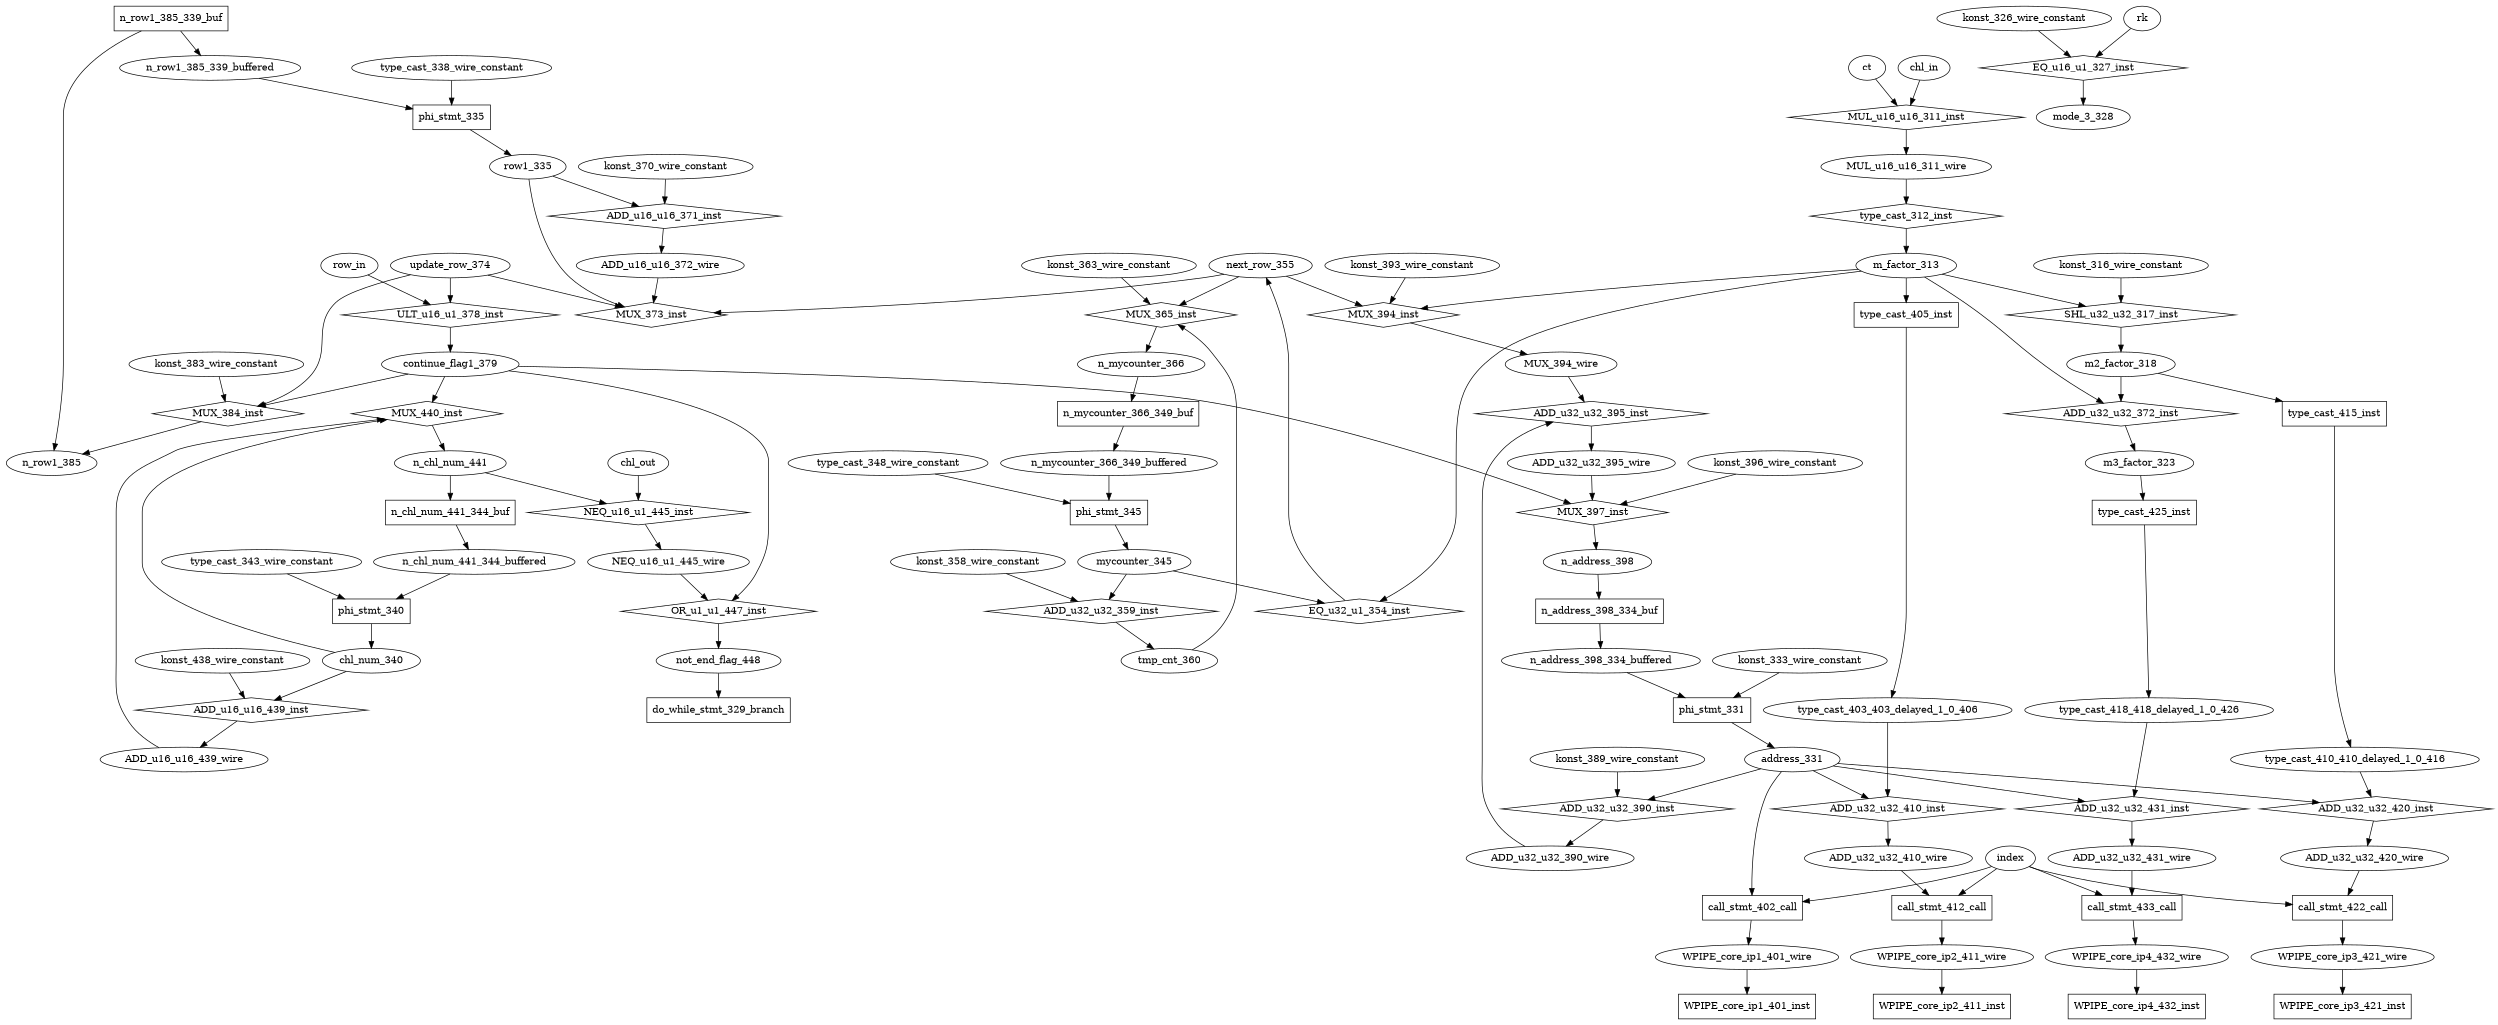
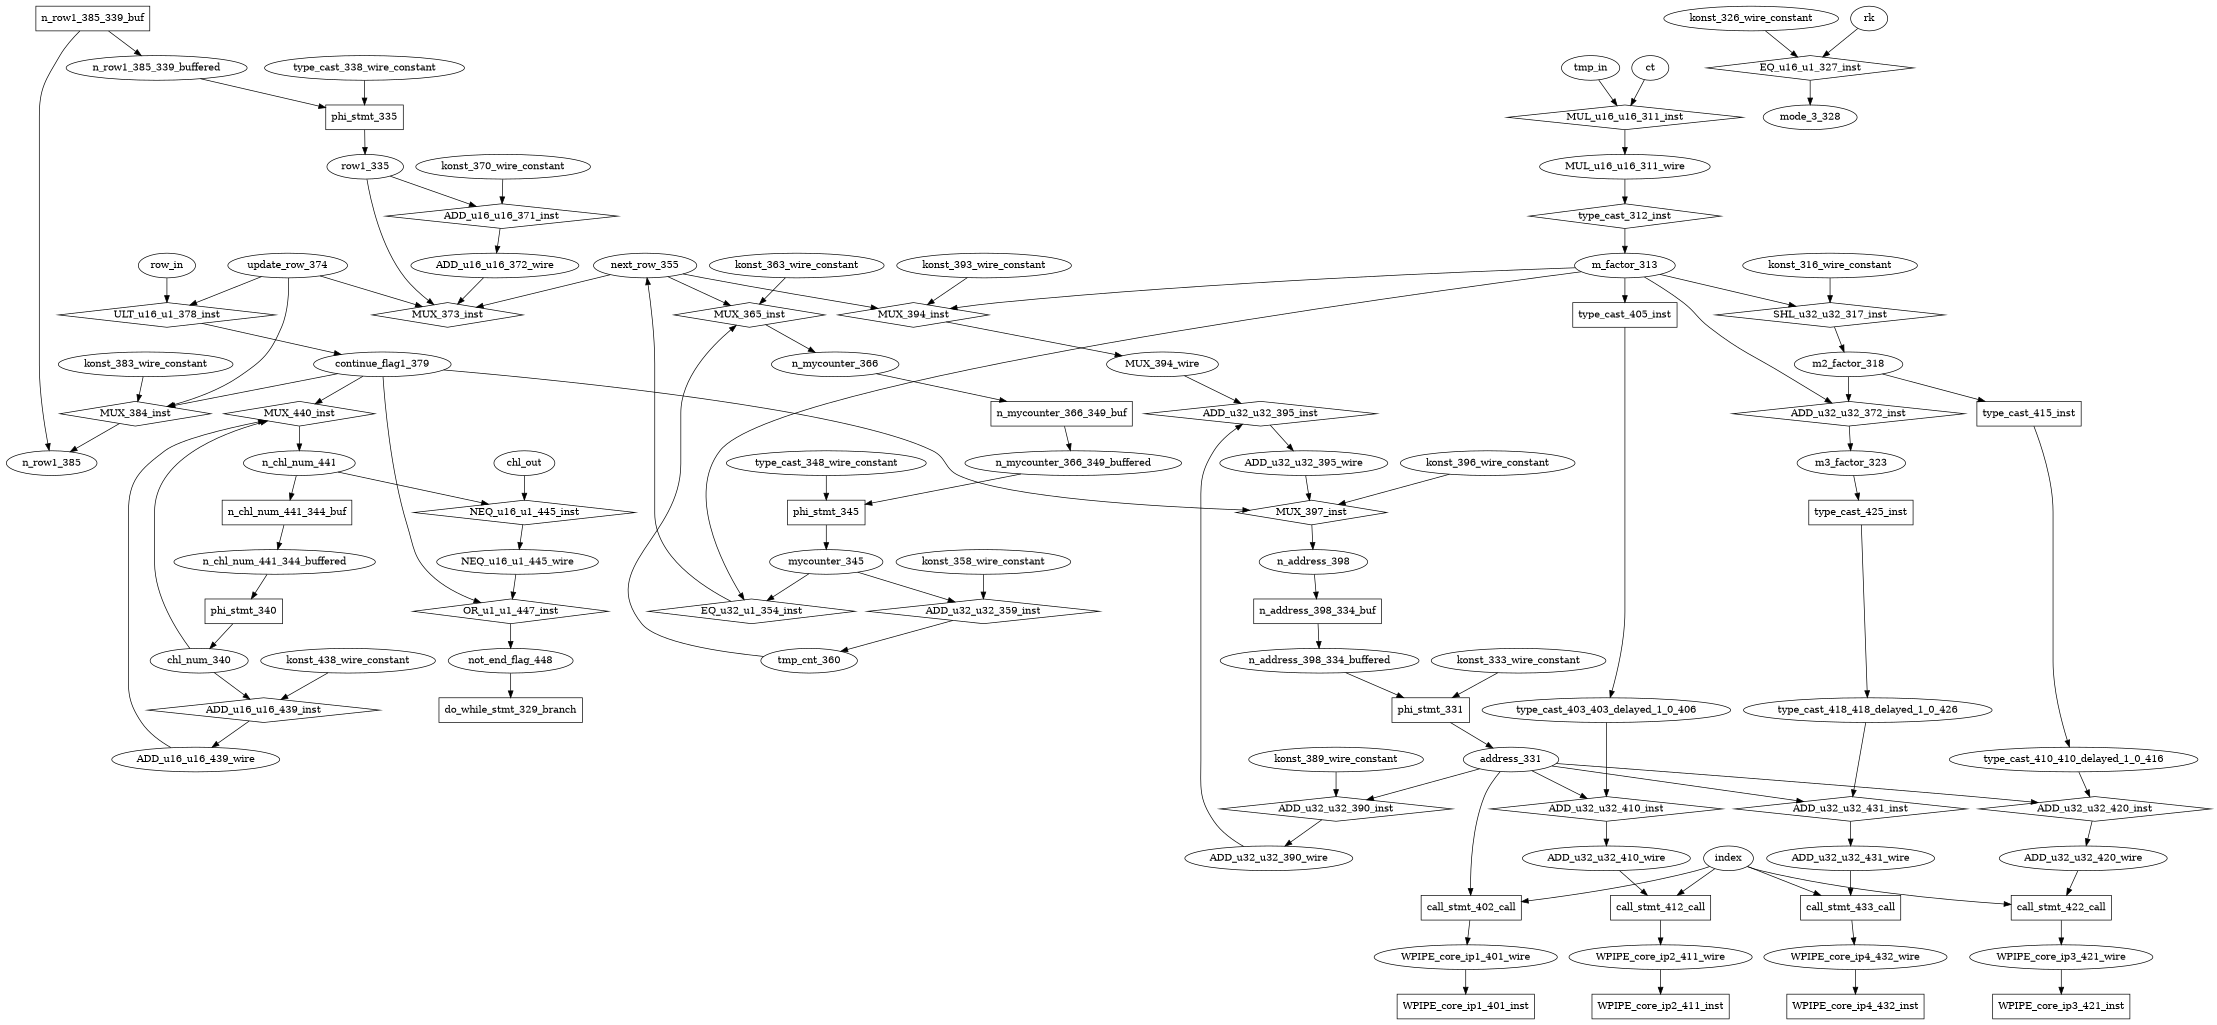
(1924, 68) -> (1591, 68)
(262, 562) -> none
